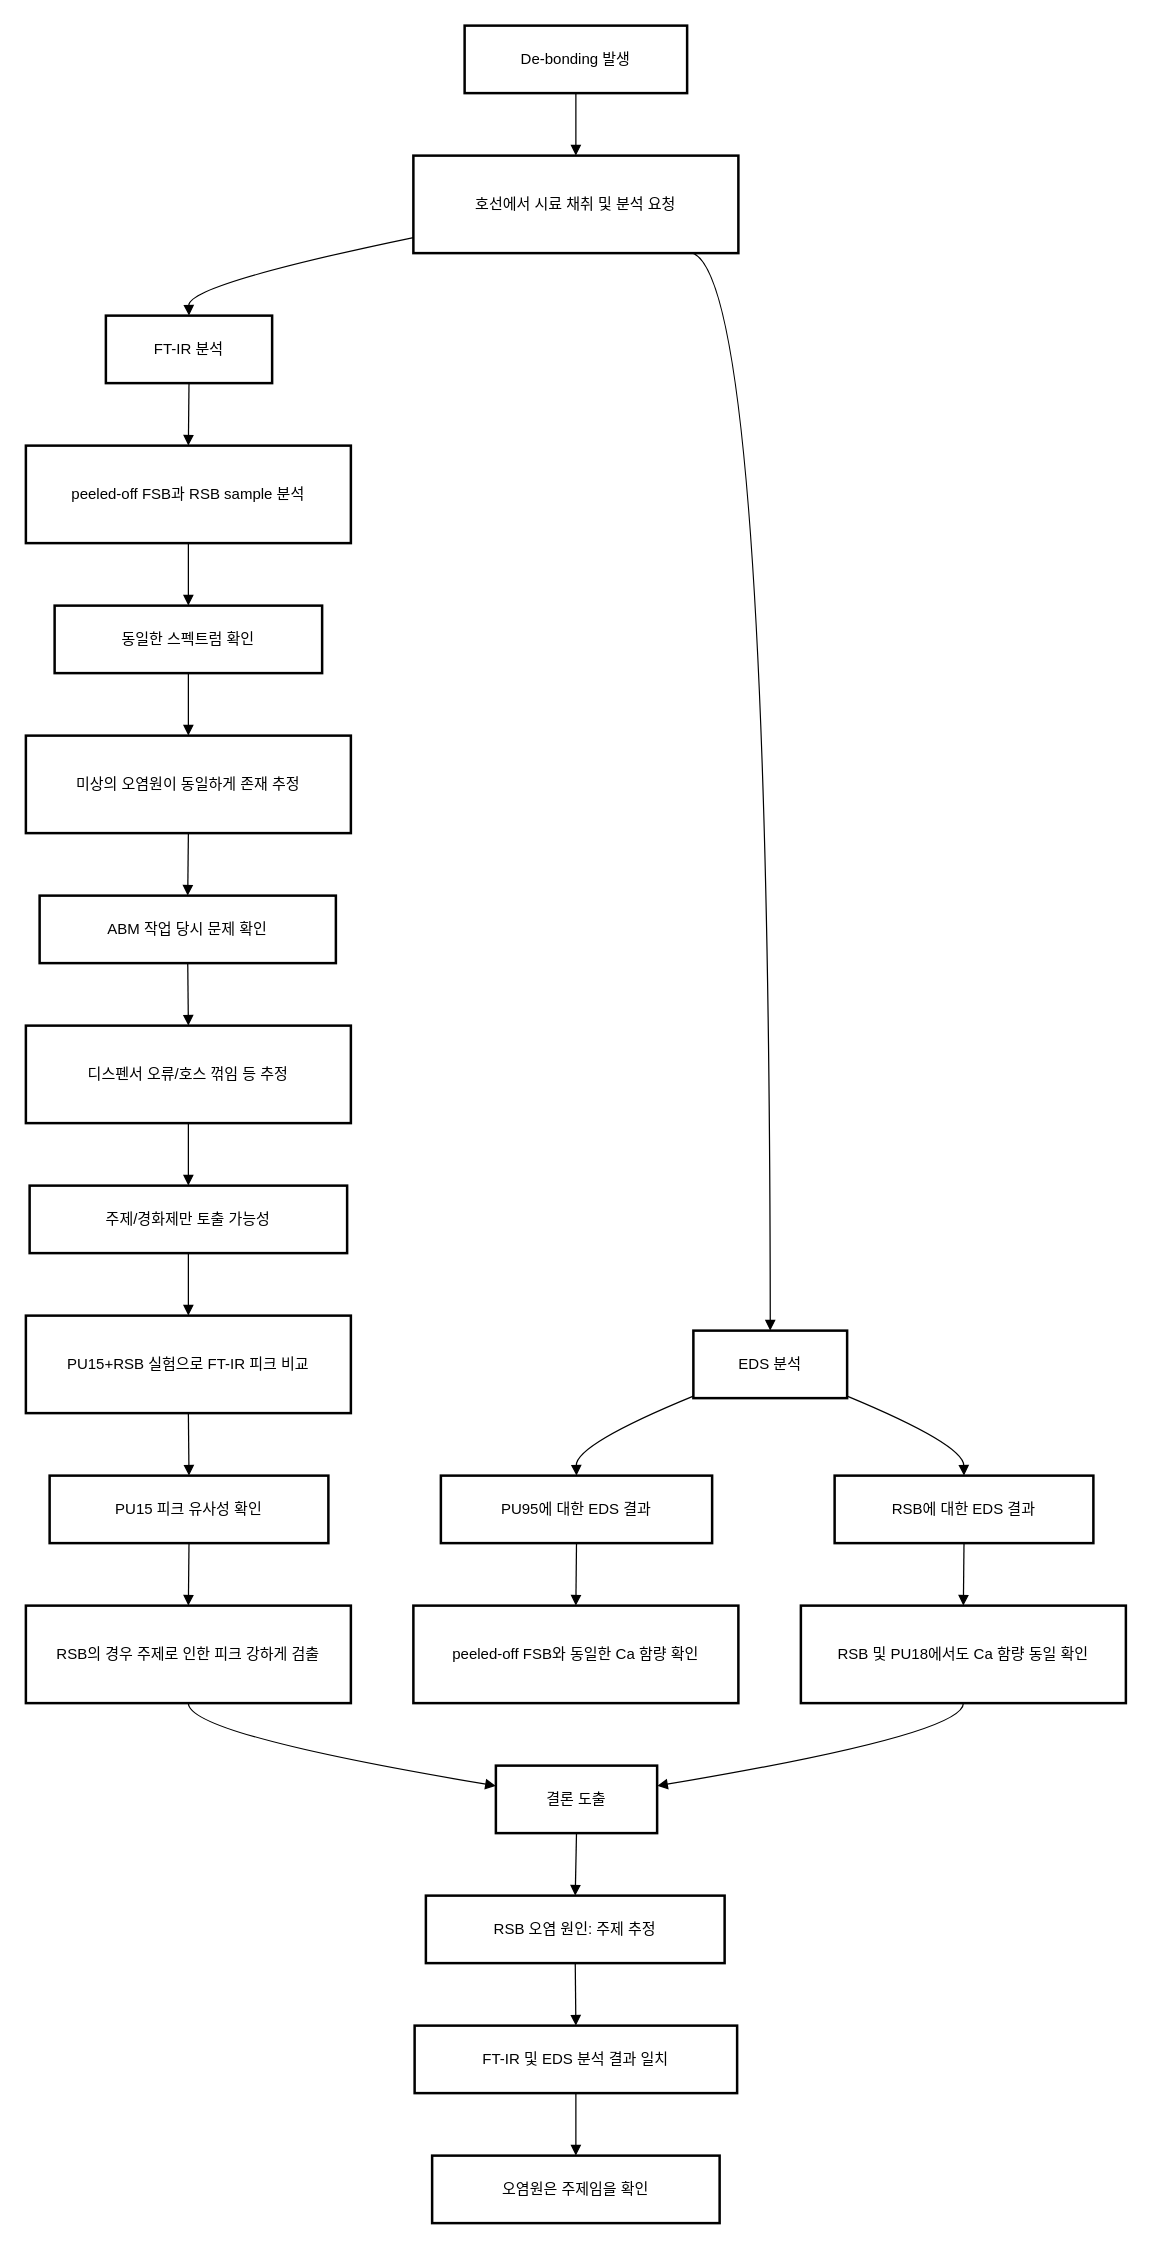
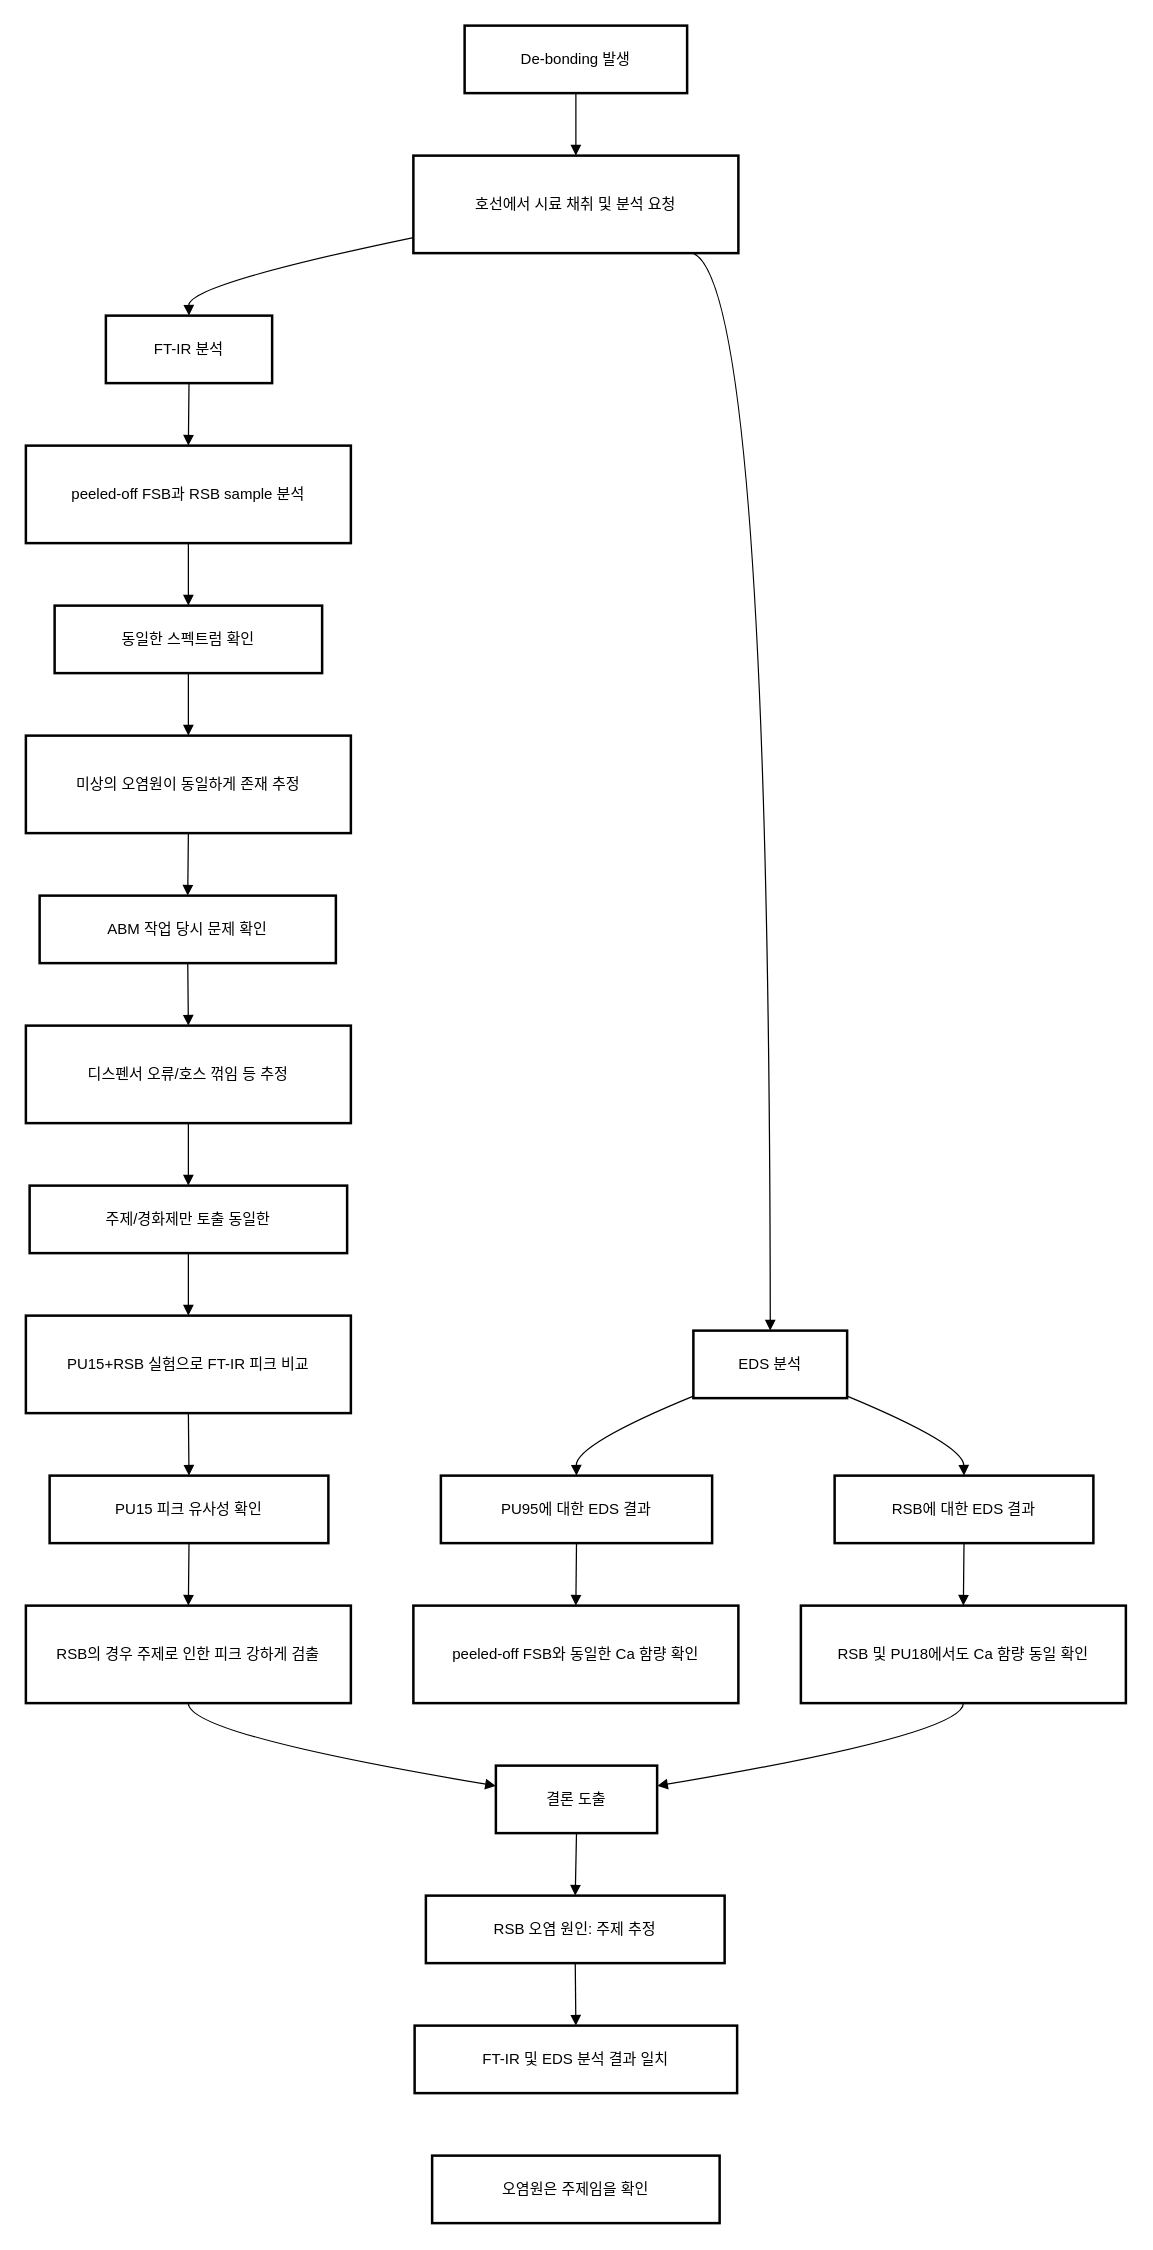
(188, 1219) -> (188, 1219)
(576, 2120) -> none
